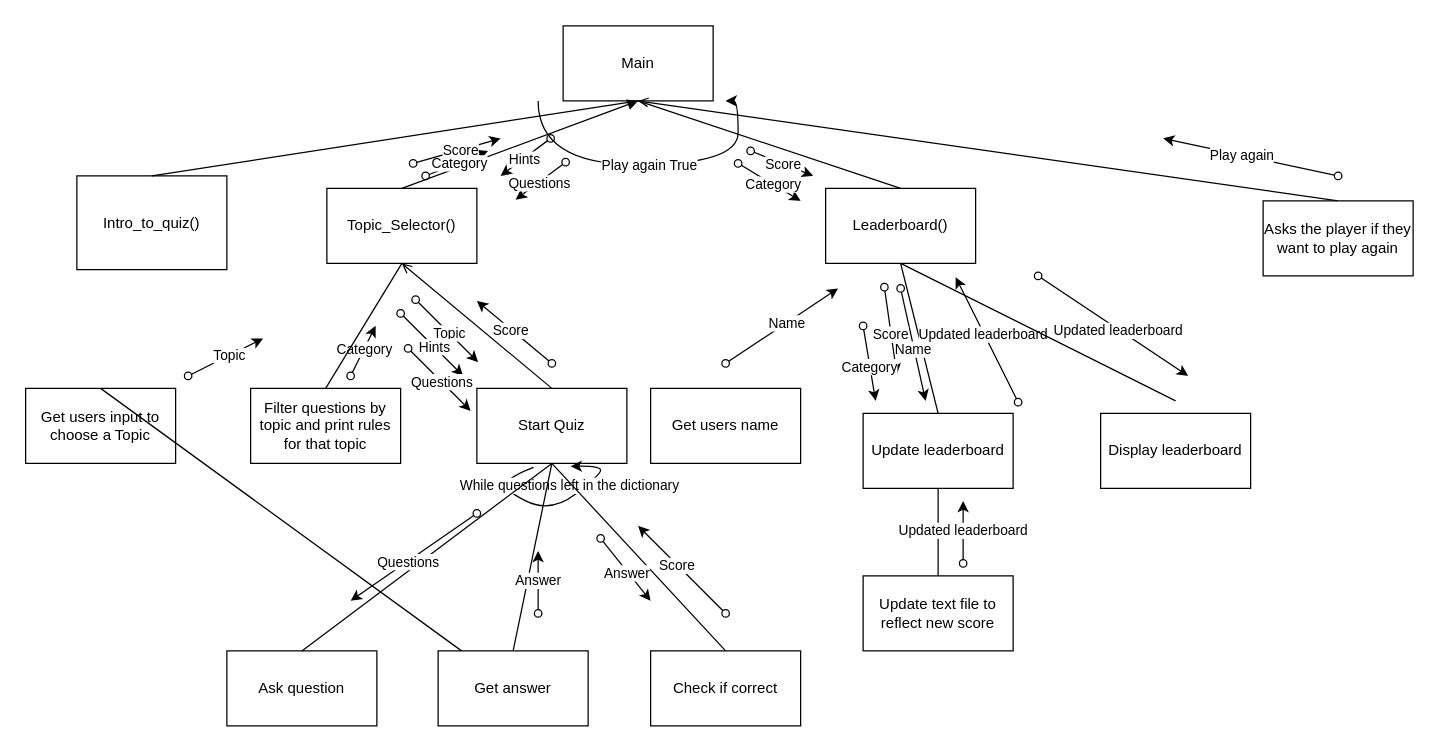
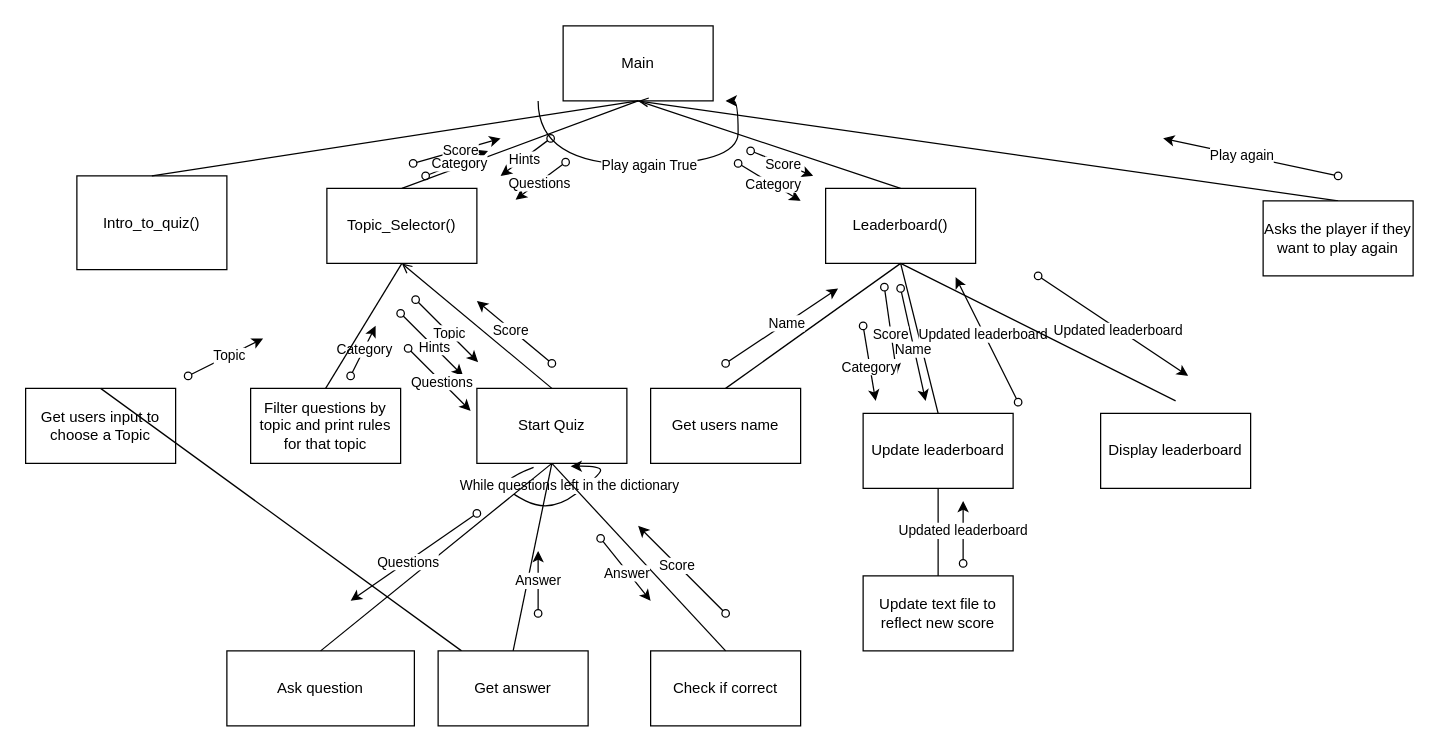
(627, 105) -> (628, 104)
none -> (812, 326)
(302, 688) -> (321, 688)
